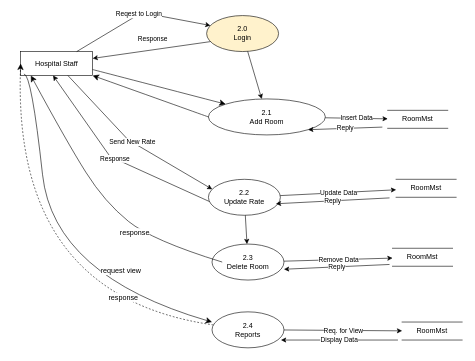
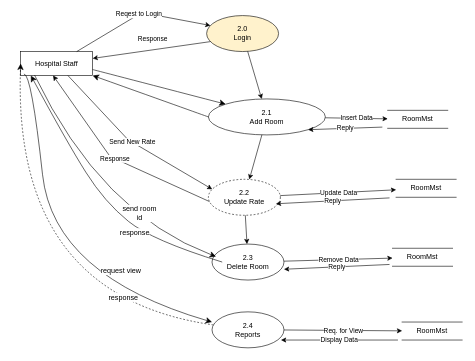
none -> (81, 152)
none -> (256, 155)
(245, 197) -> (245, 197)
